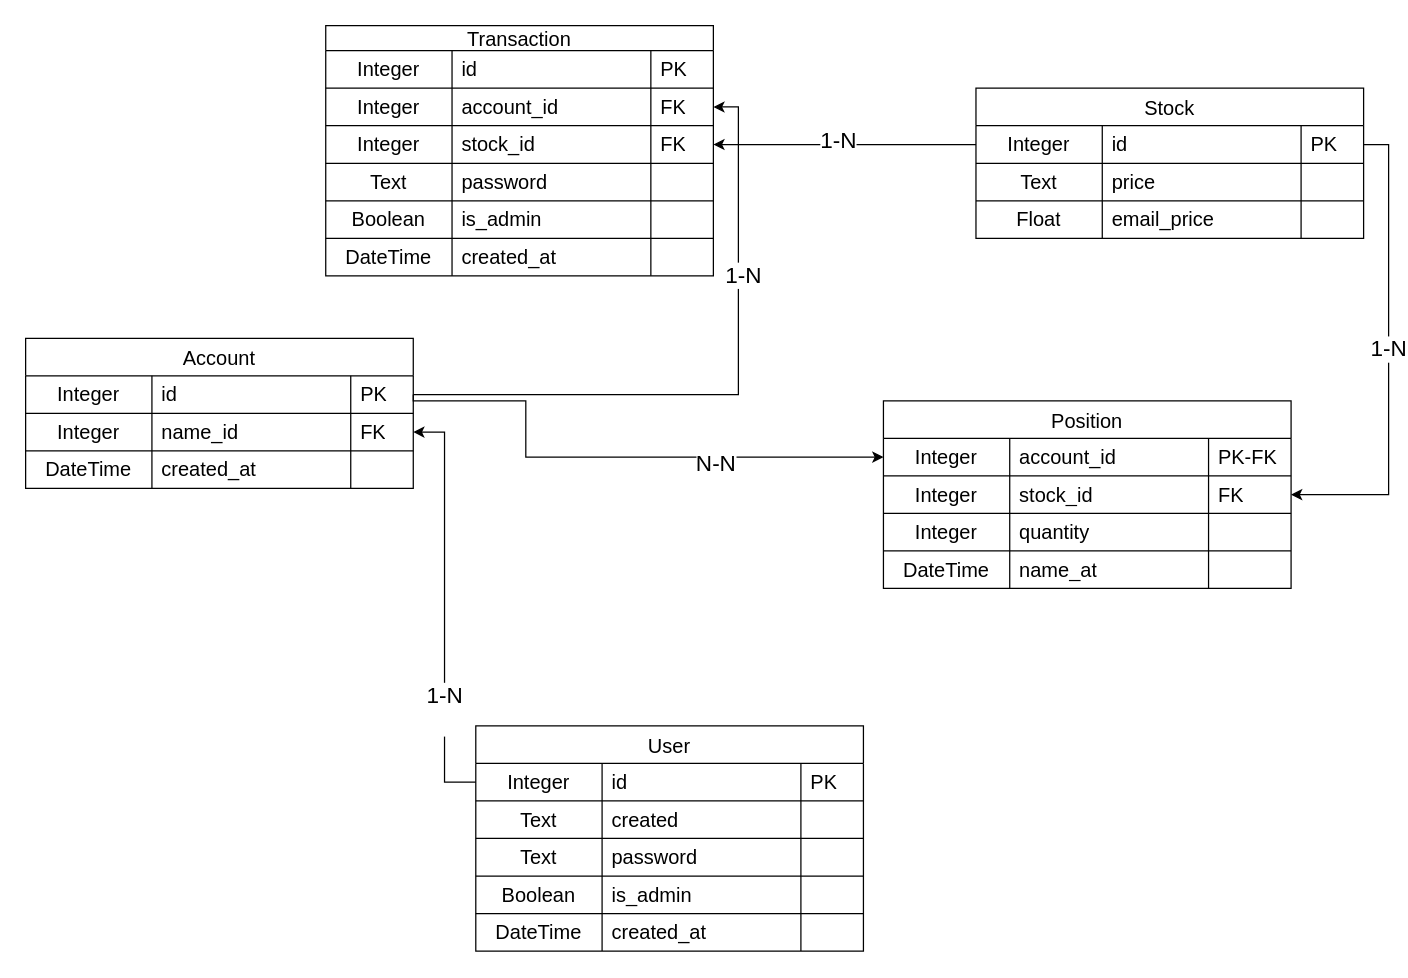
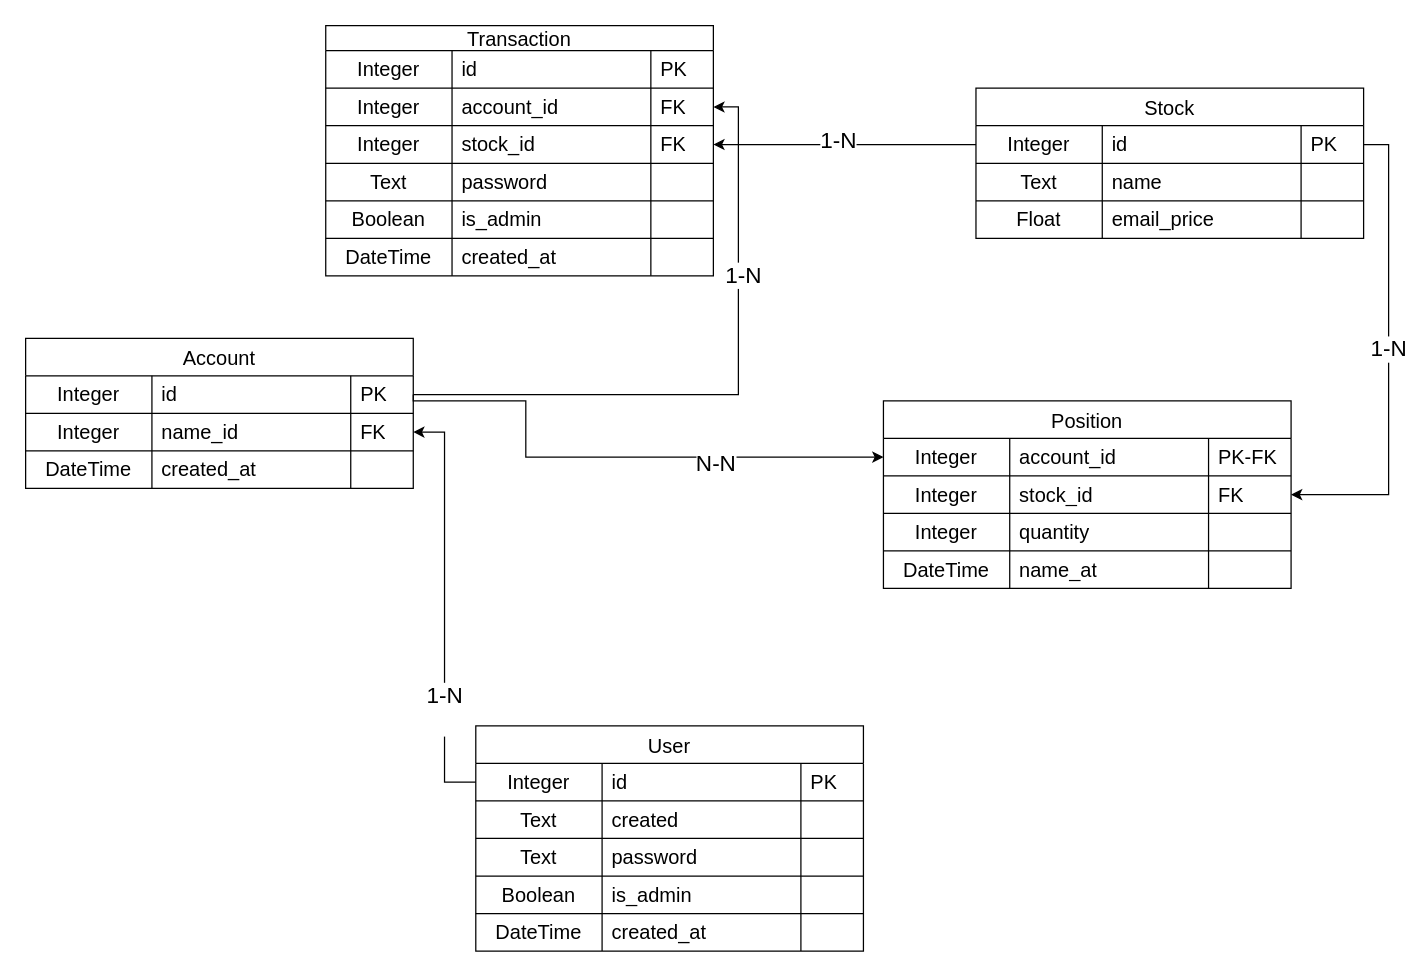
(1137, 182) -> (1134, 182)
